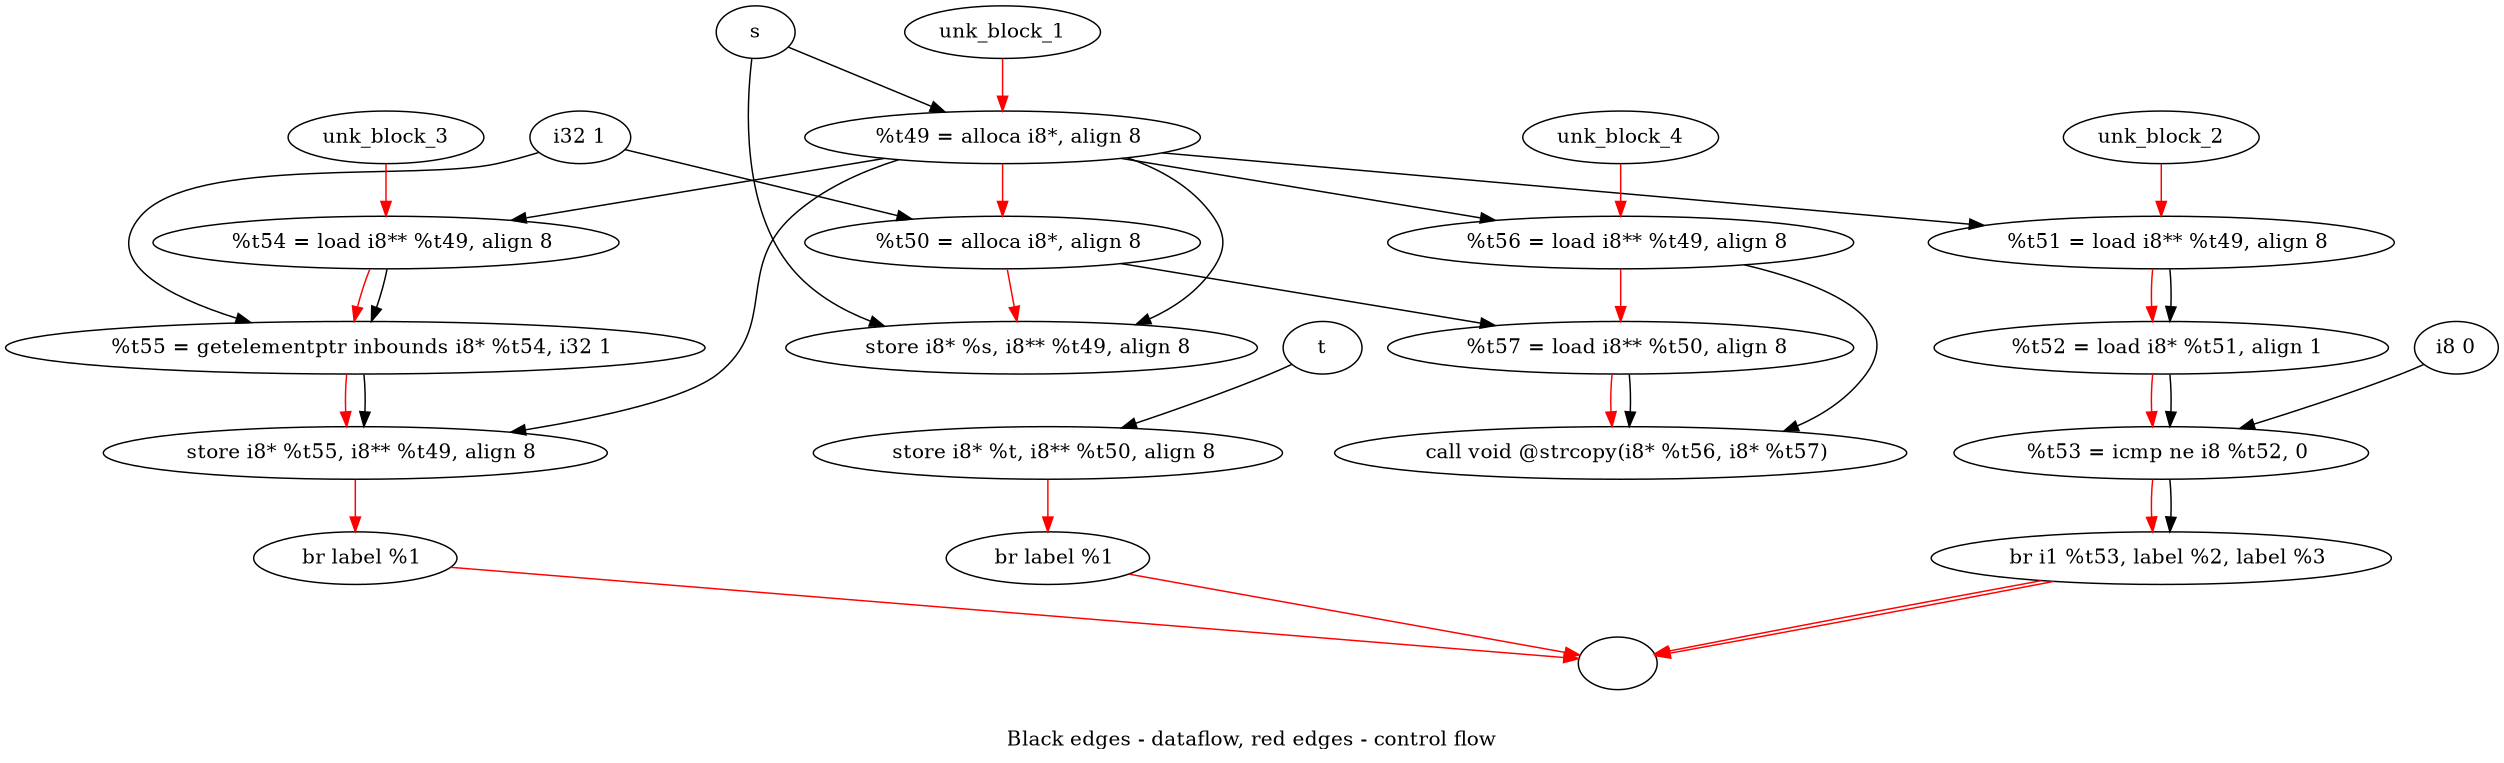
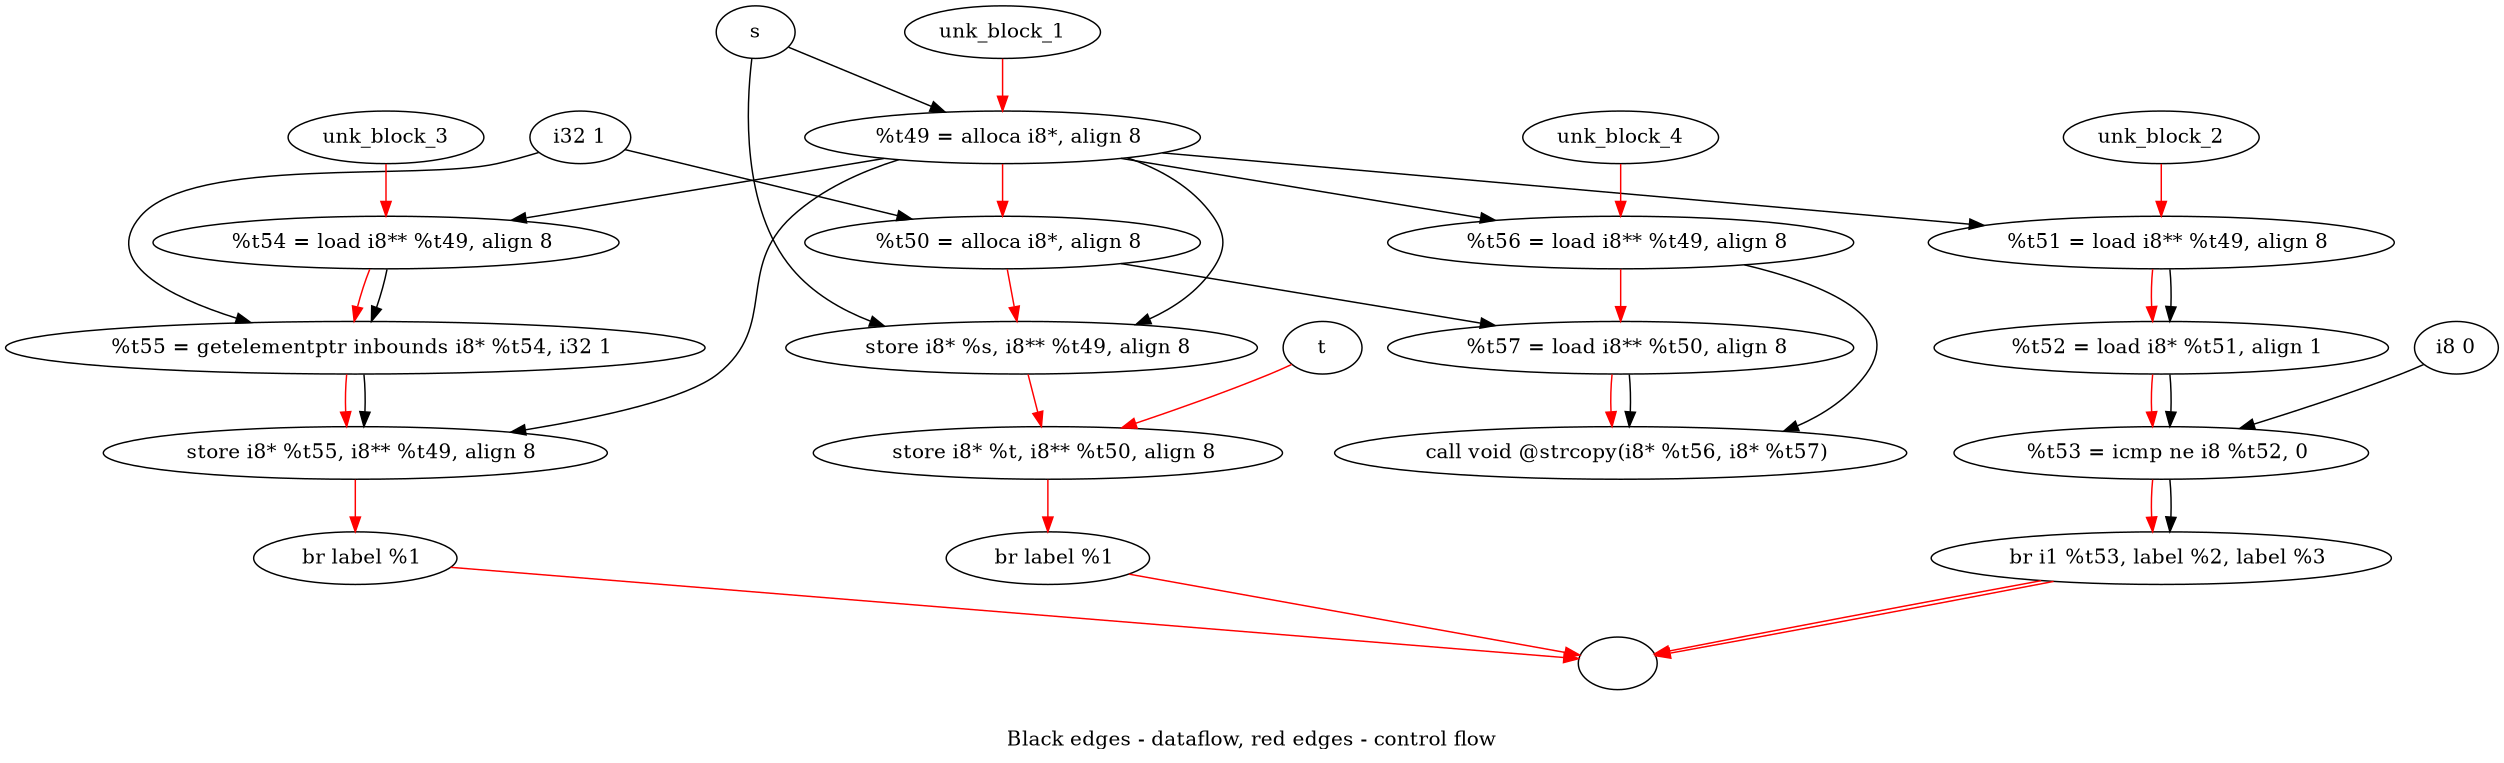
none -> (1033, 393)
(1214, 396) -> (1214, 396)
